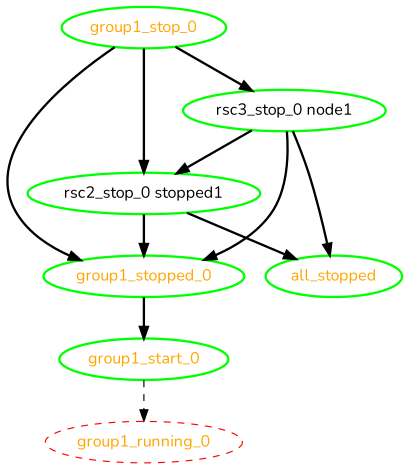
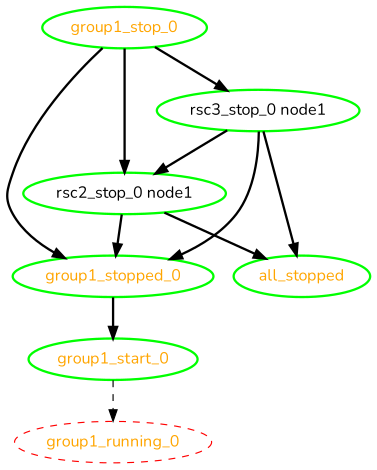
(144, 193) -> (125, 193)
